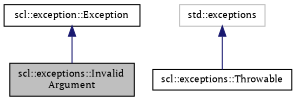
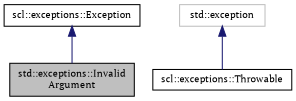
(72, 15) -> (72, 15)
(222, 15) -> (222, 15)
(72, 80) -> (72, 80)
